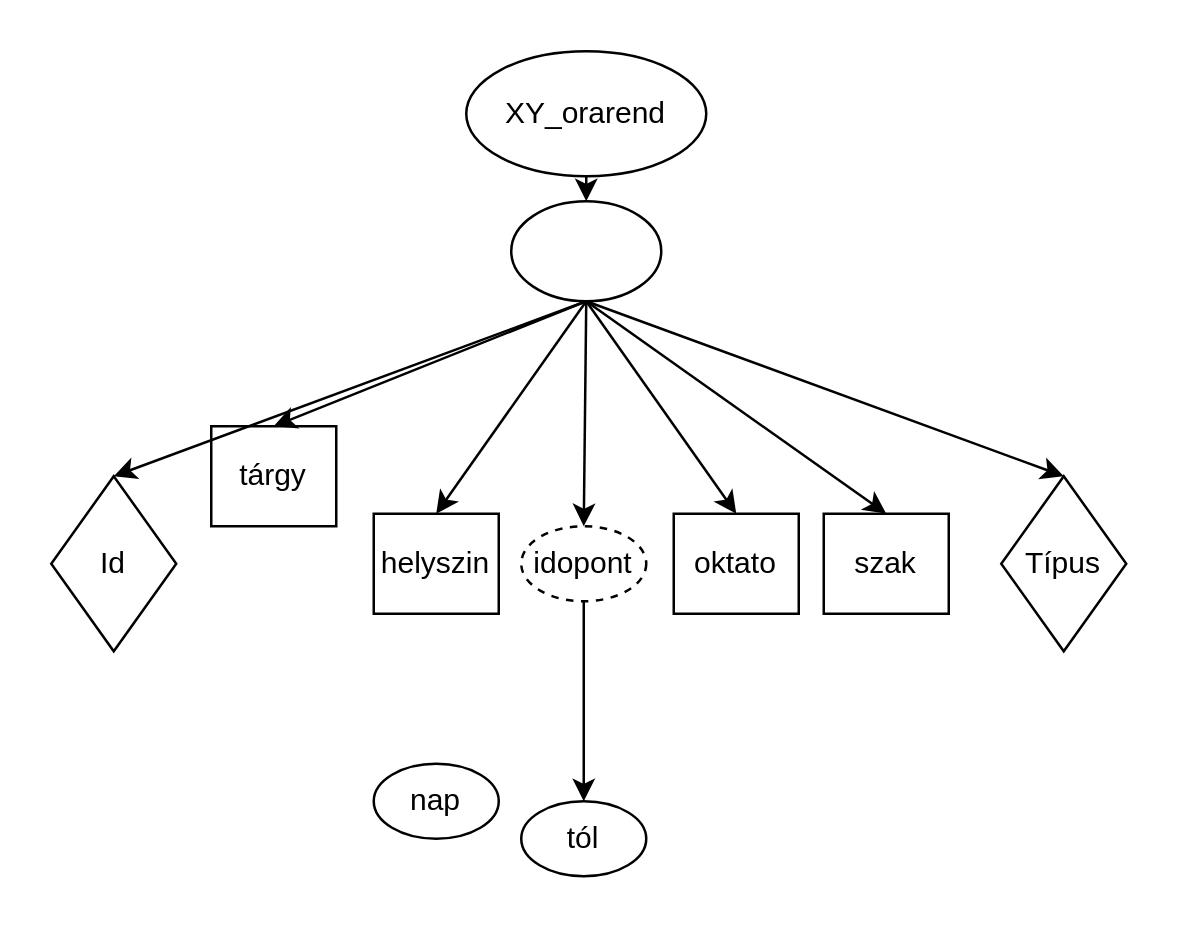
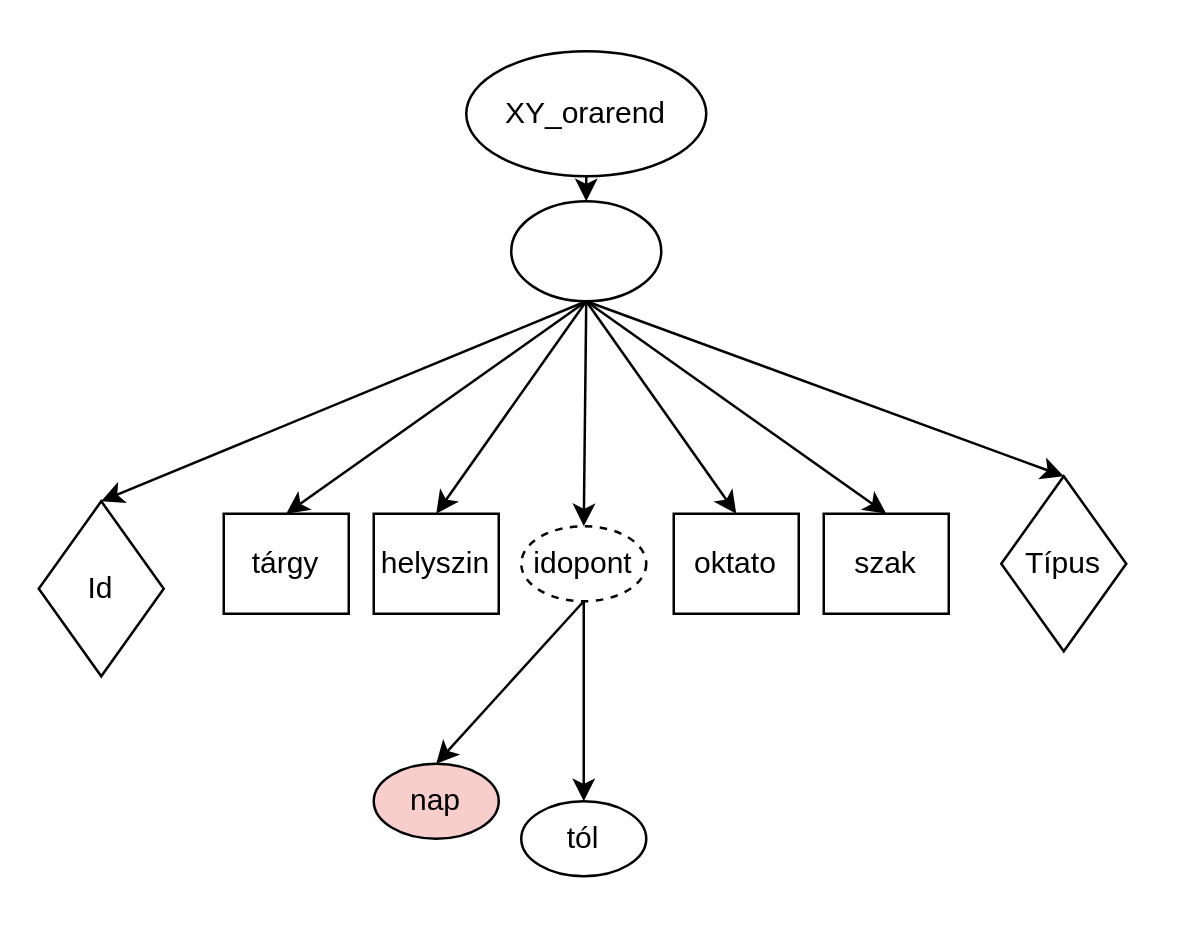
(274, 476) -> (286, 564)
(114, 564) -> (101, 589)
none -> (513, 679)
(436, 801) -> (436, 801)
